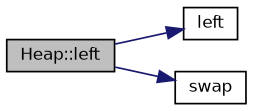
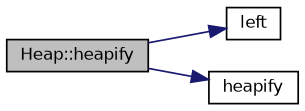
(61, 56) -> (77, 56)
(211, 88) -> (254, 88)
